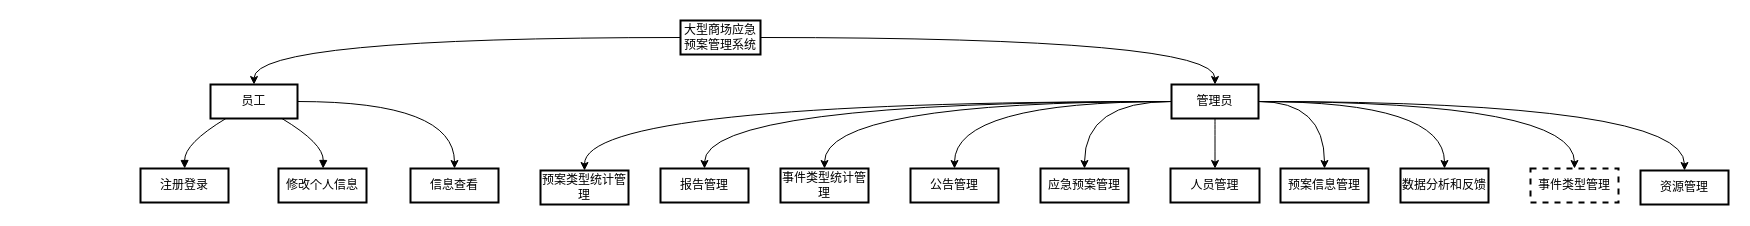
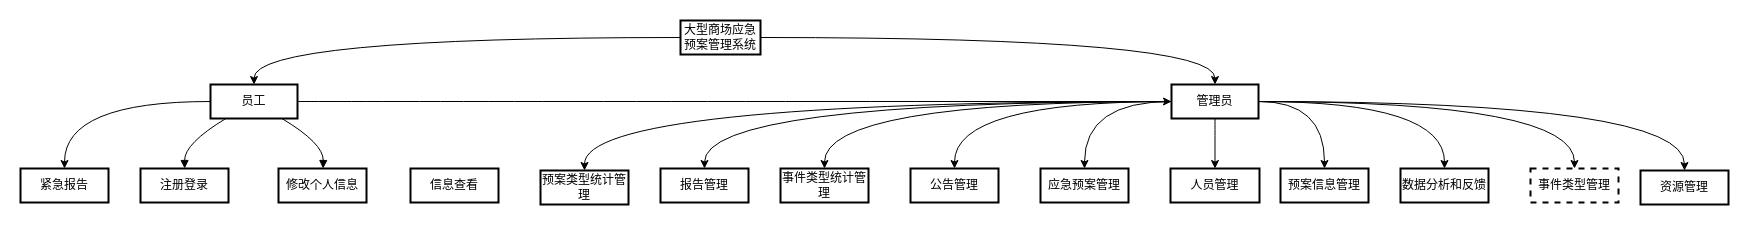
none -> (126, 109)
(400, 112) -> (662, 102)
none -> (65, 186)
